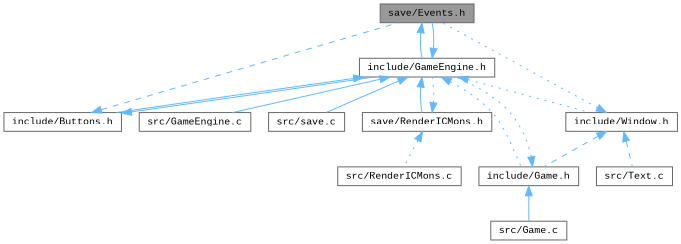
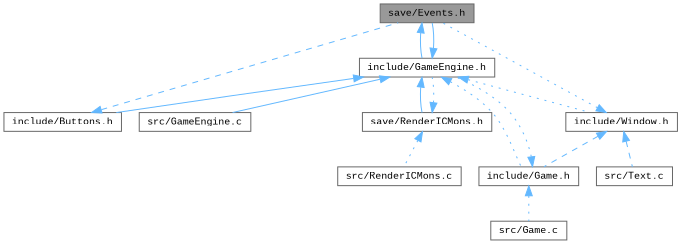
(253, 95) -> none
(307, 122) -> none
(529, 208) -> (529, 208)
